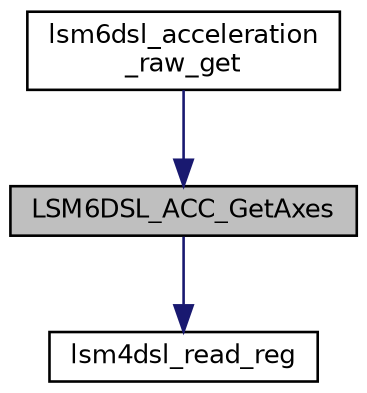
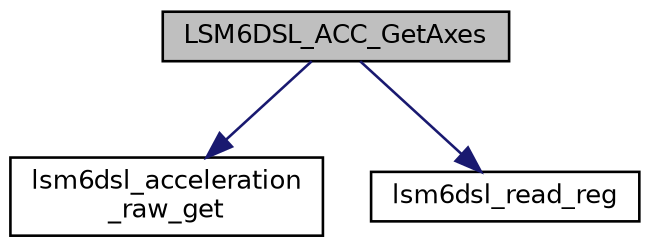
(184, 125) -> (269, 100)
(184, 357) -> (505, 197)
